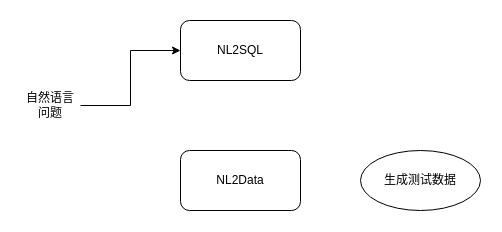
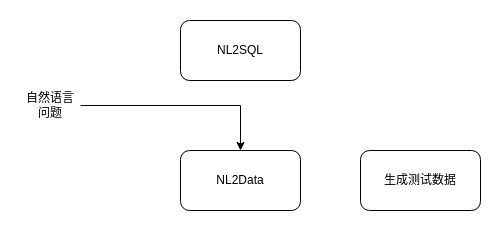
(131, 59) -> (203, 106)
(421, 181) -> (421, 181)
